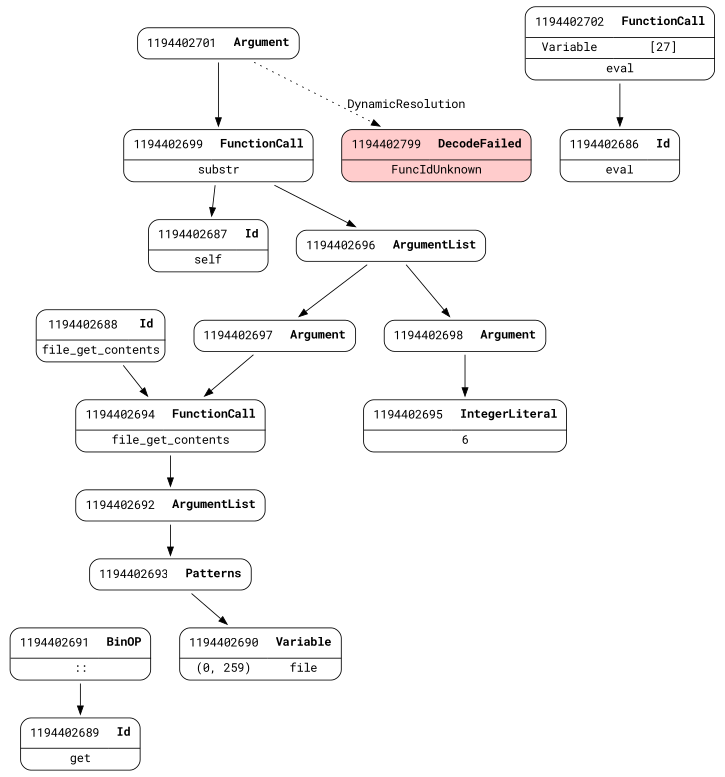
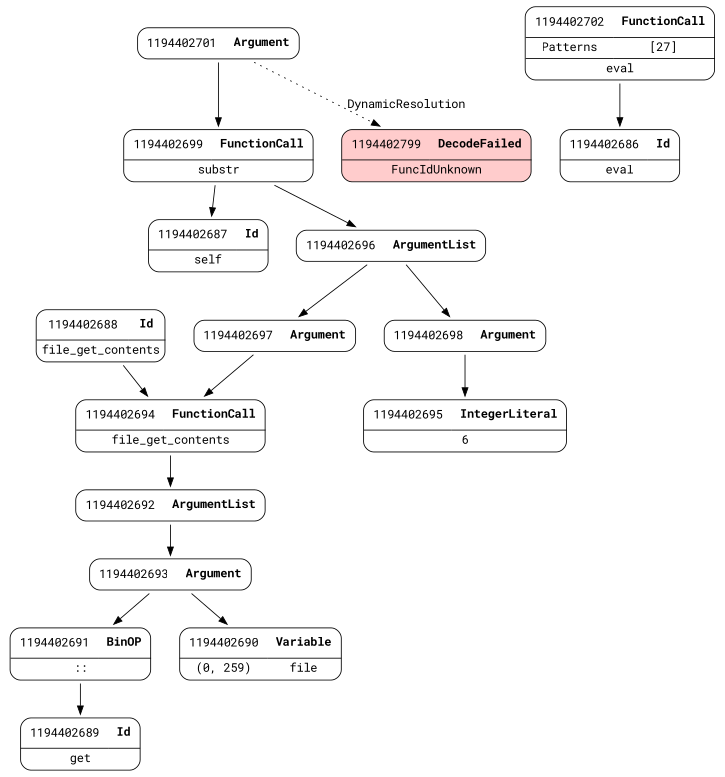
(570, 48) -> (570, 48)
(214, 574) -> (214, 574)
none -> (135, 606)
